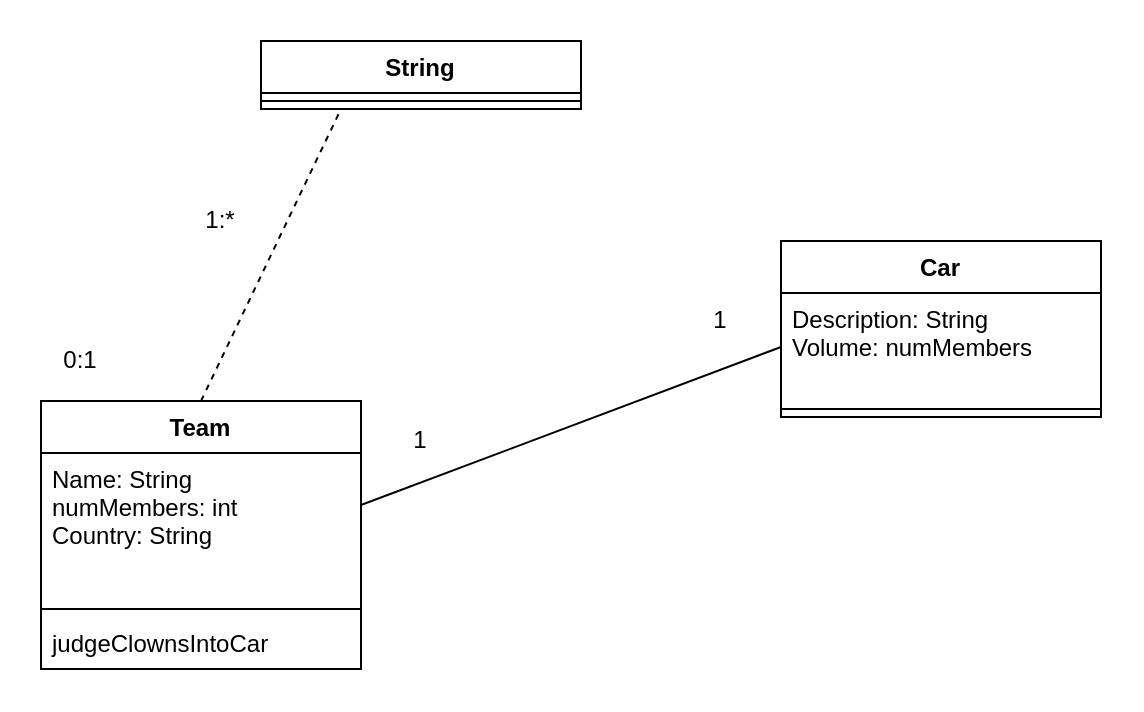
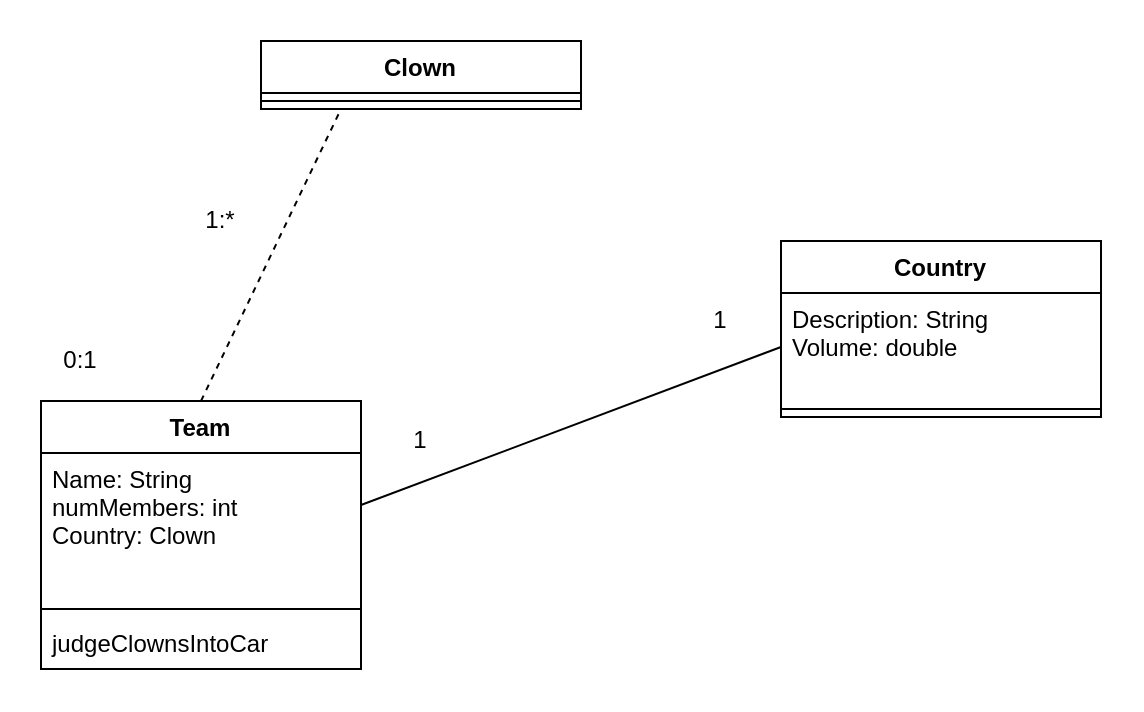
(420, 68) -> (420, 68)
(940, 268) -> (940, 268)
(904, 320) -> (904, 320)
(123, 480) -> (123, 480)
